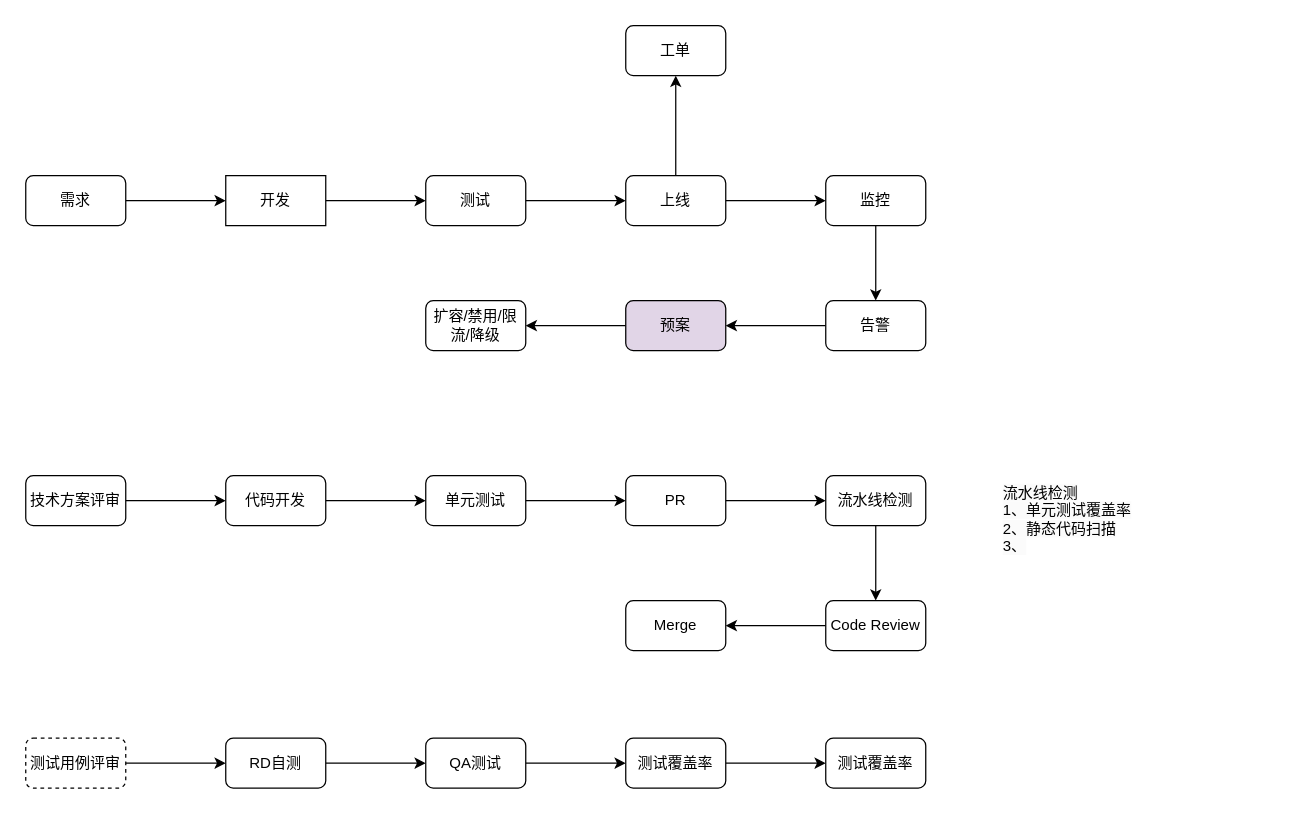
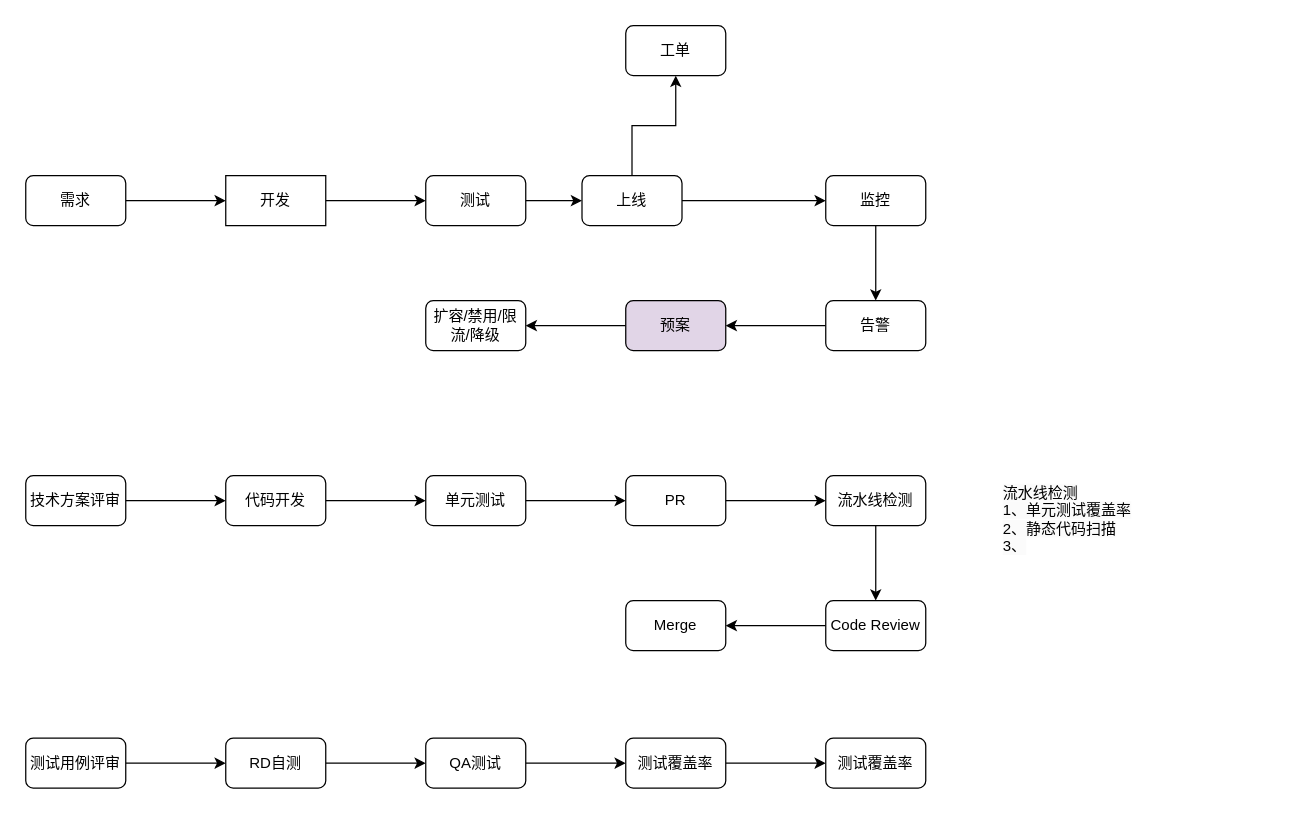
(676, 201) -> (632, 201)
(76, 763) -> (76, 763)
